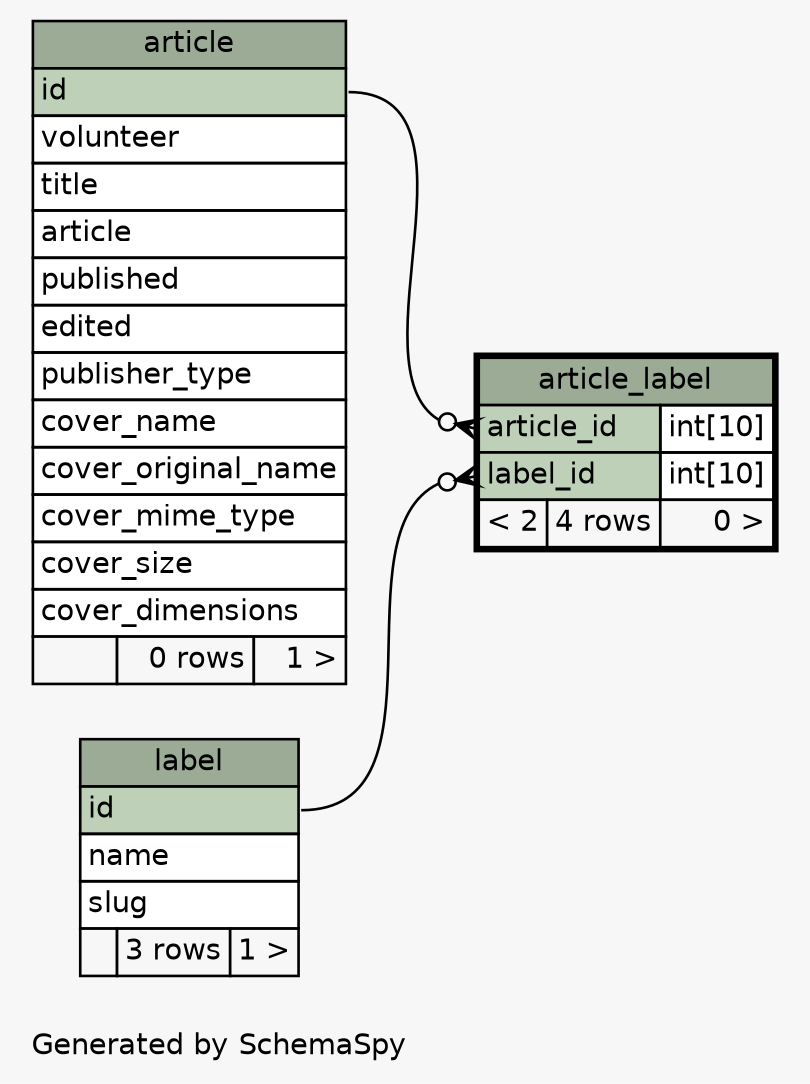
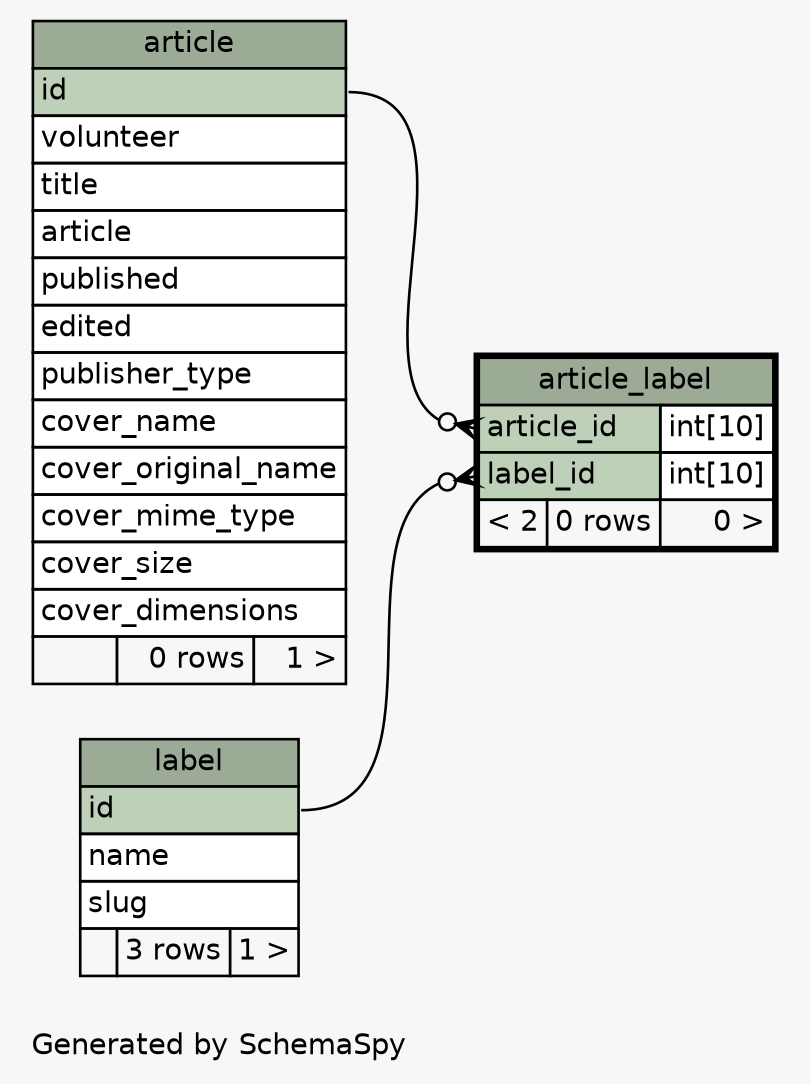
(604, 522) -> (604, 522)
